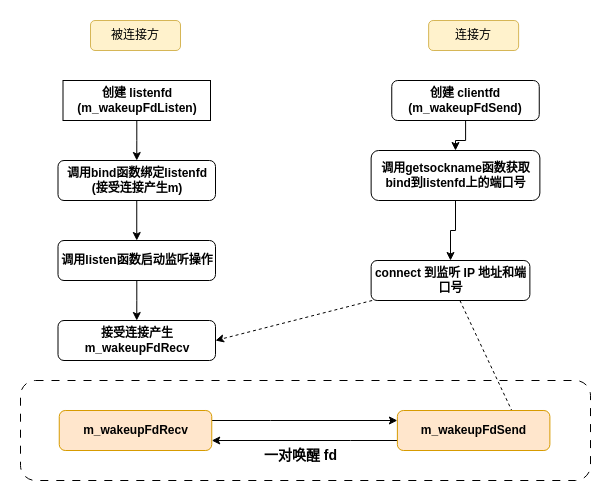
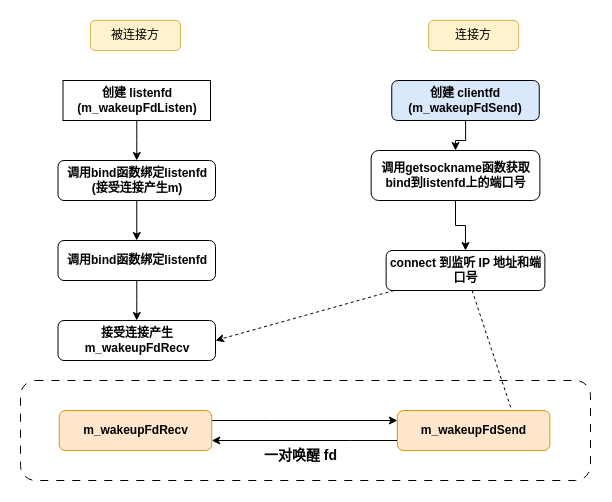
(466, 101) -> (466, 101)
(138, 261) -> (138, 261)
(451, 281) -> (466, 271)
